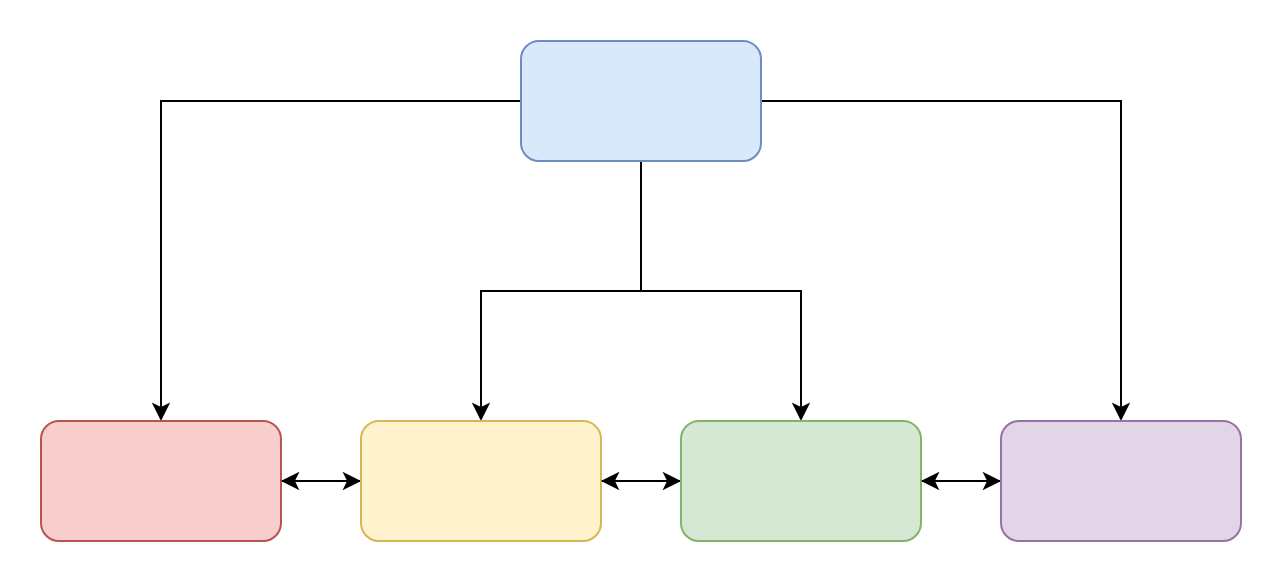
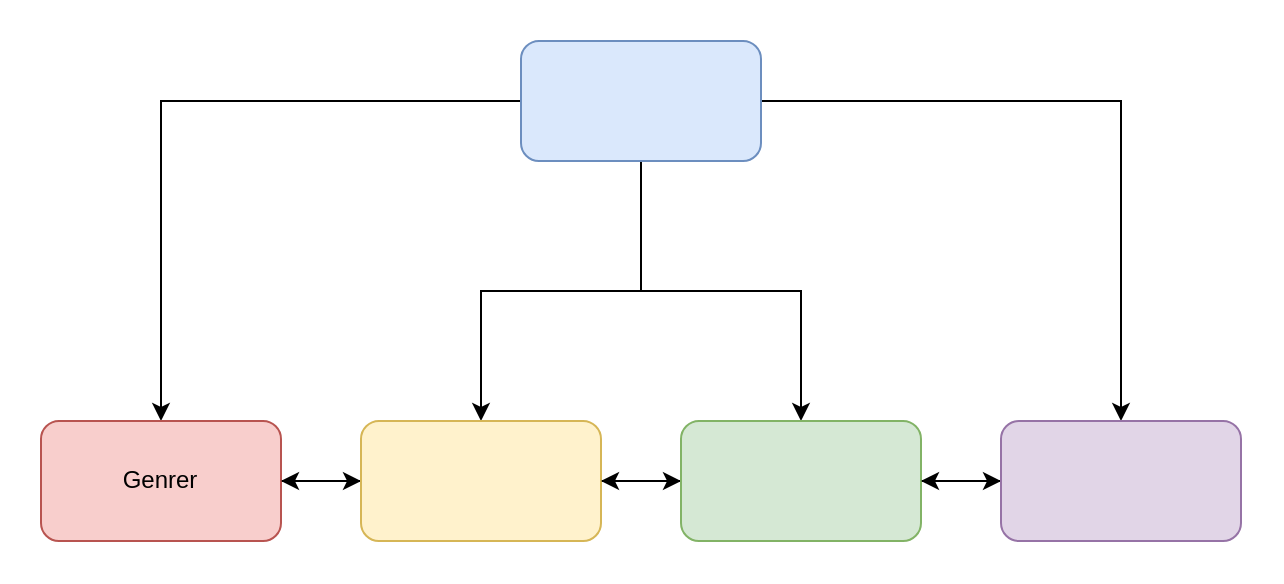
none -> (161, 481)
